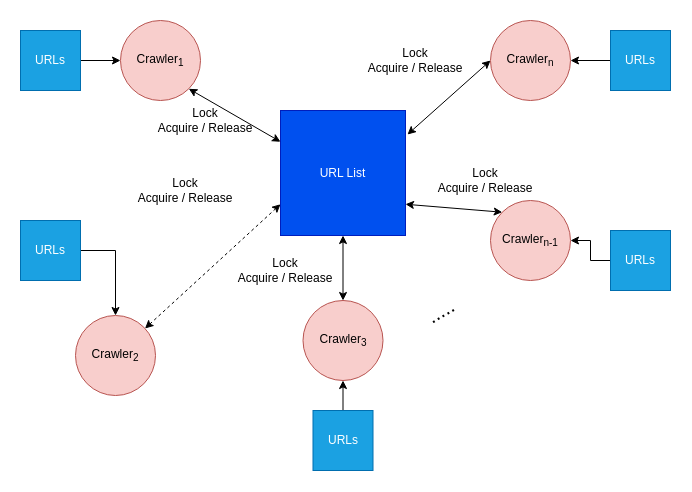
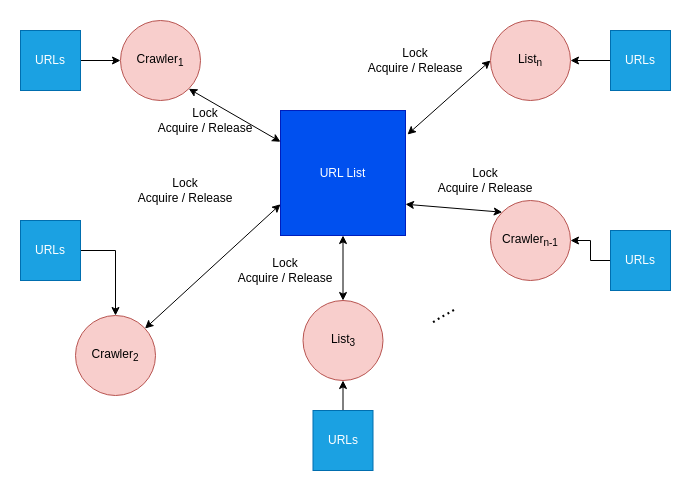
(531, 61) -> (531, 61)
(213, 266) -> (213, 266)
(344, 341) -> (344, 341)
